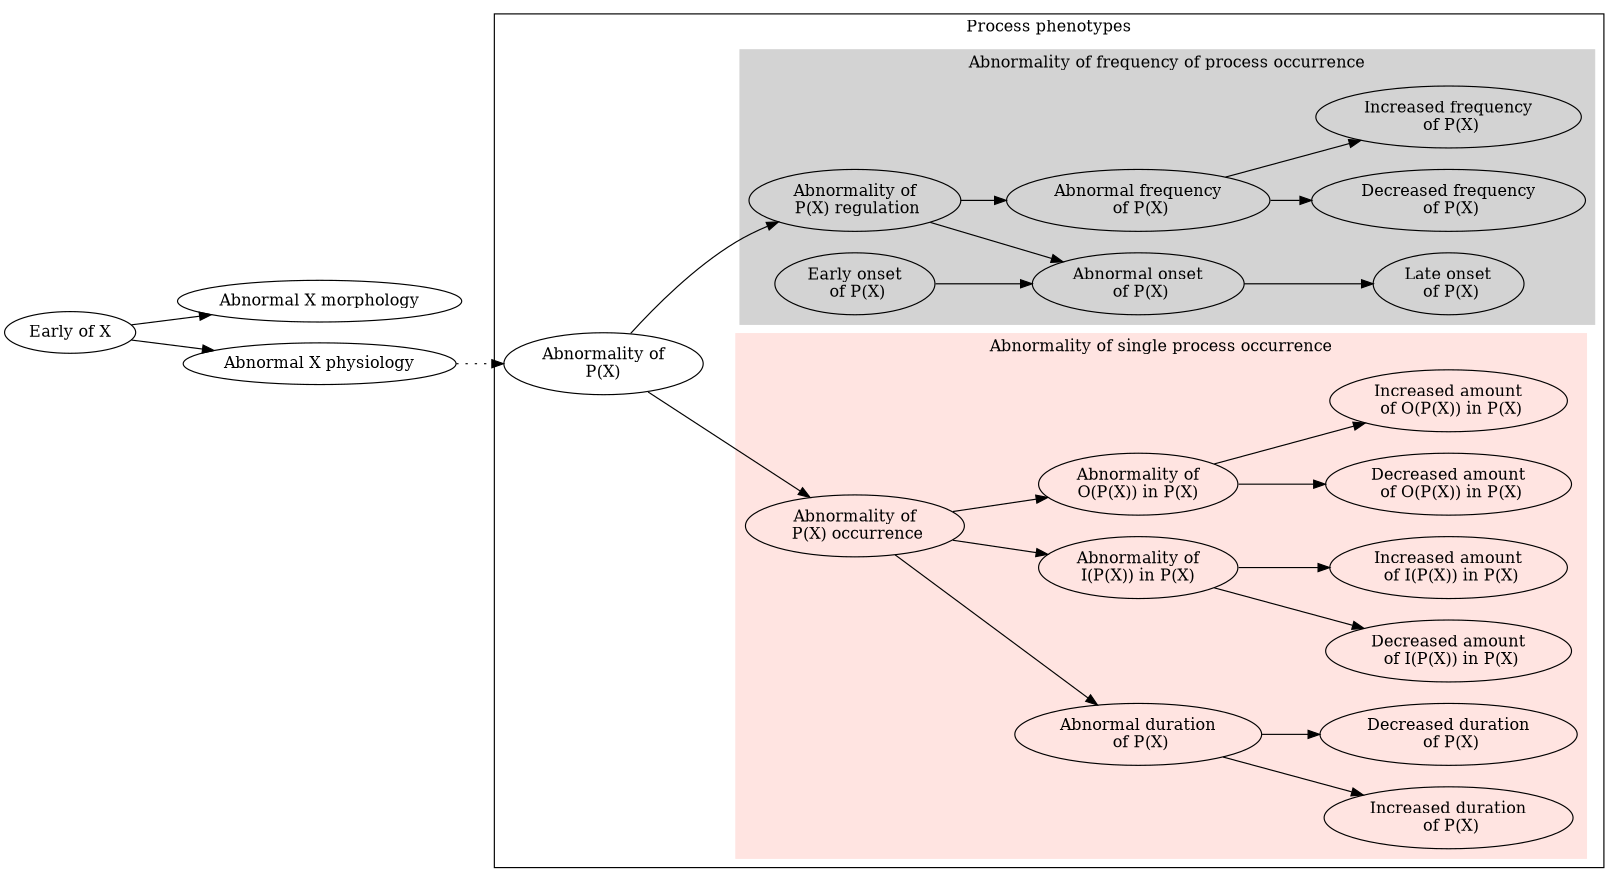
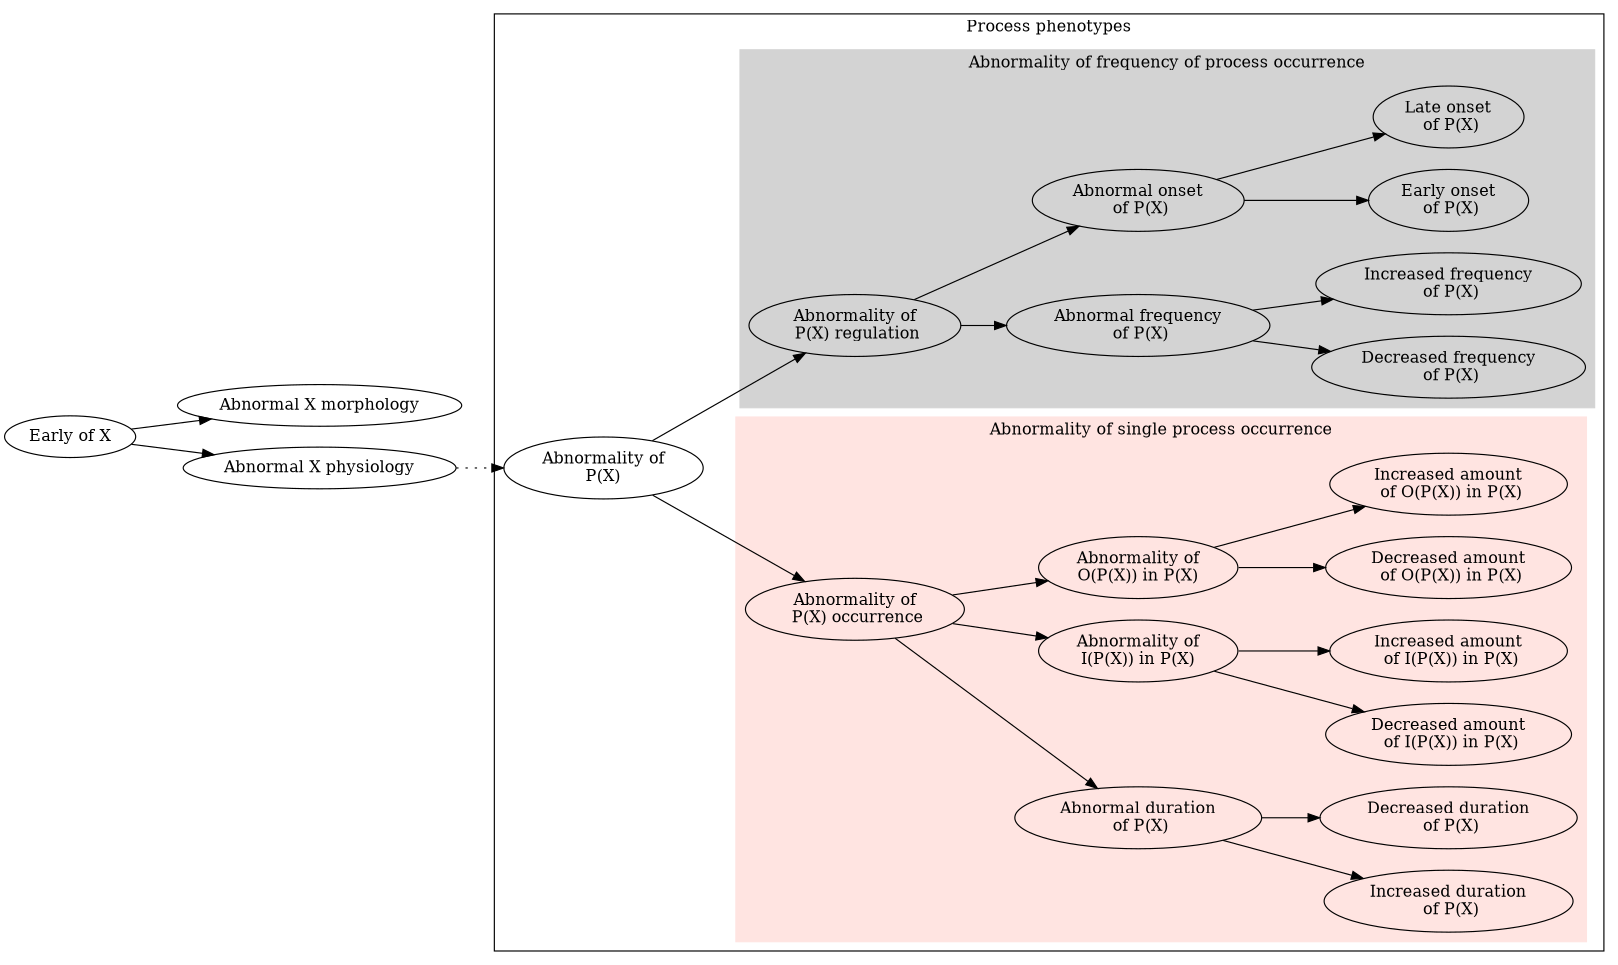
(978, 284) -> (1300, 200)
